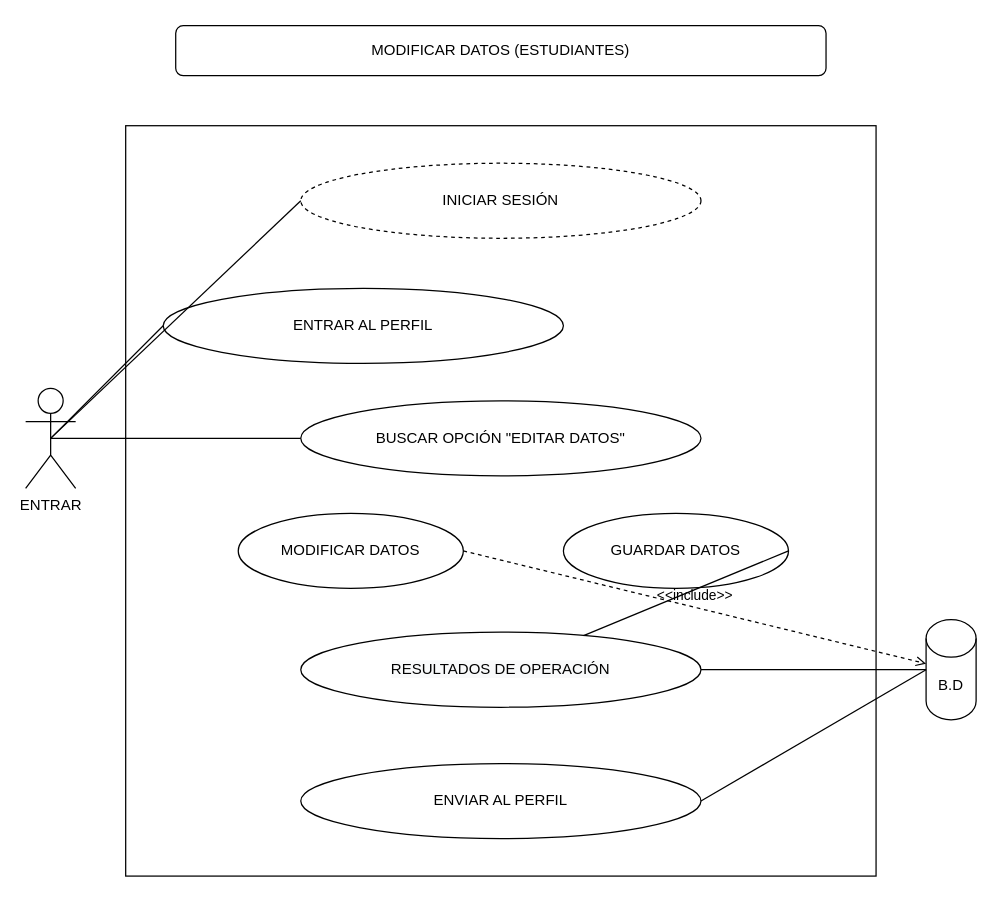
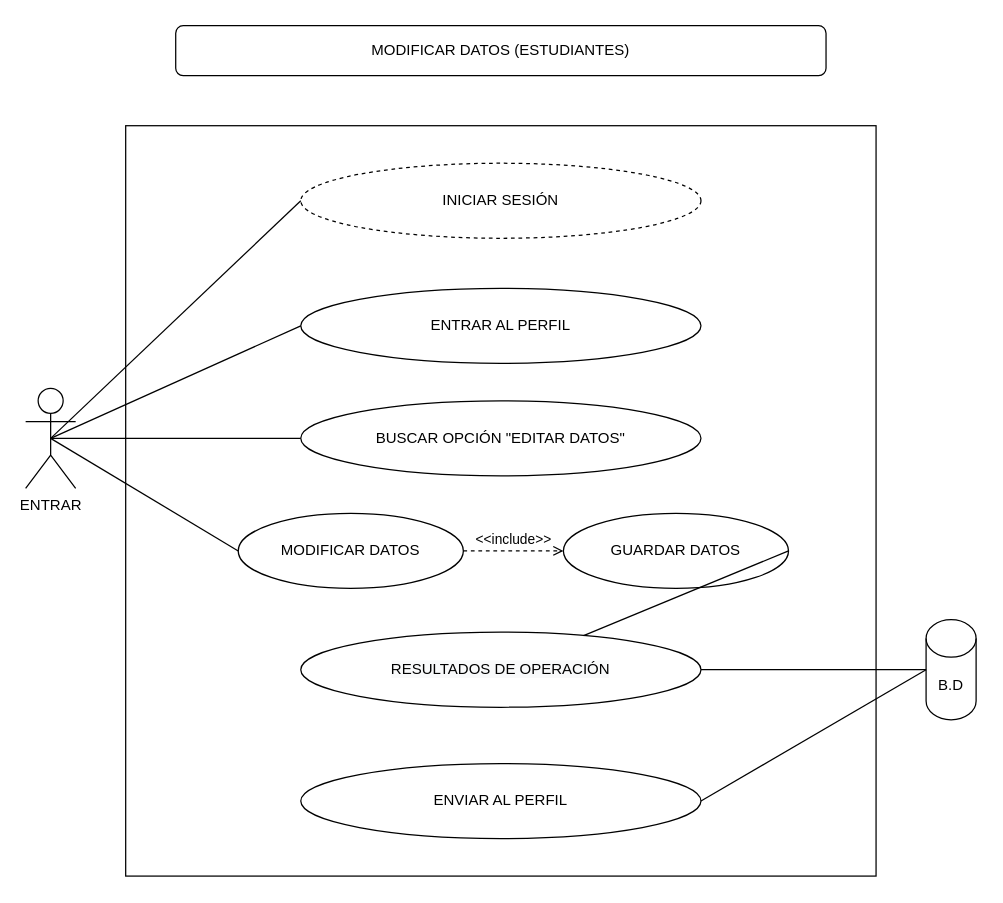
(363, 326) -> (501, 326)
none -> (146, 495)
(693, 607) -> (511, 551)
